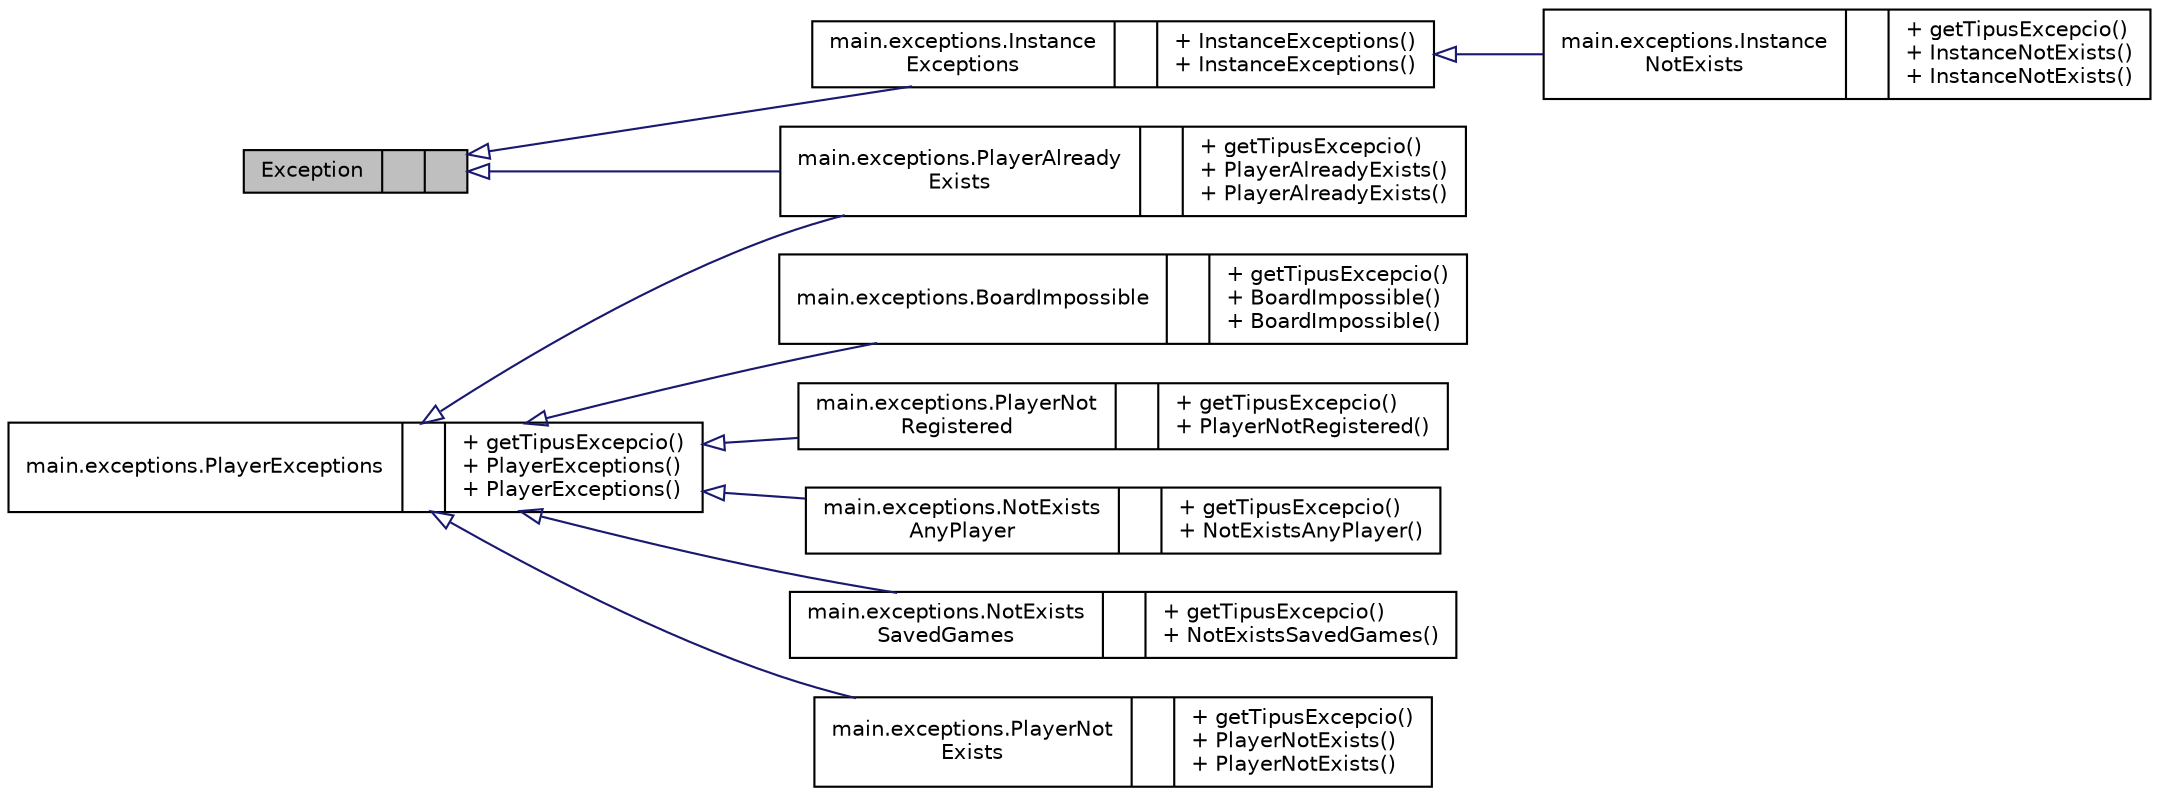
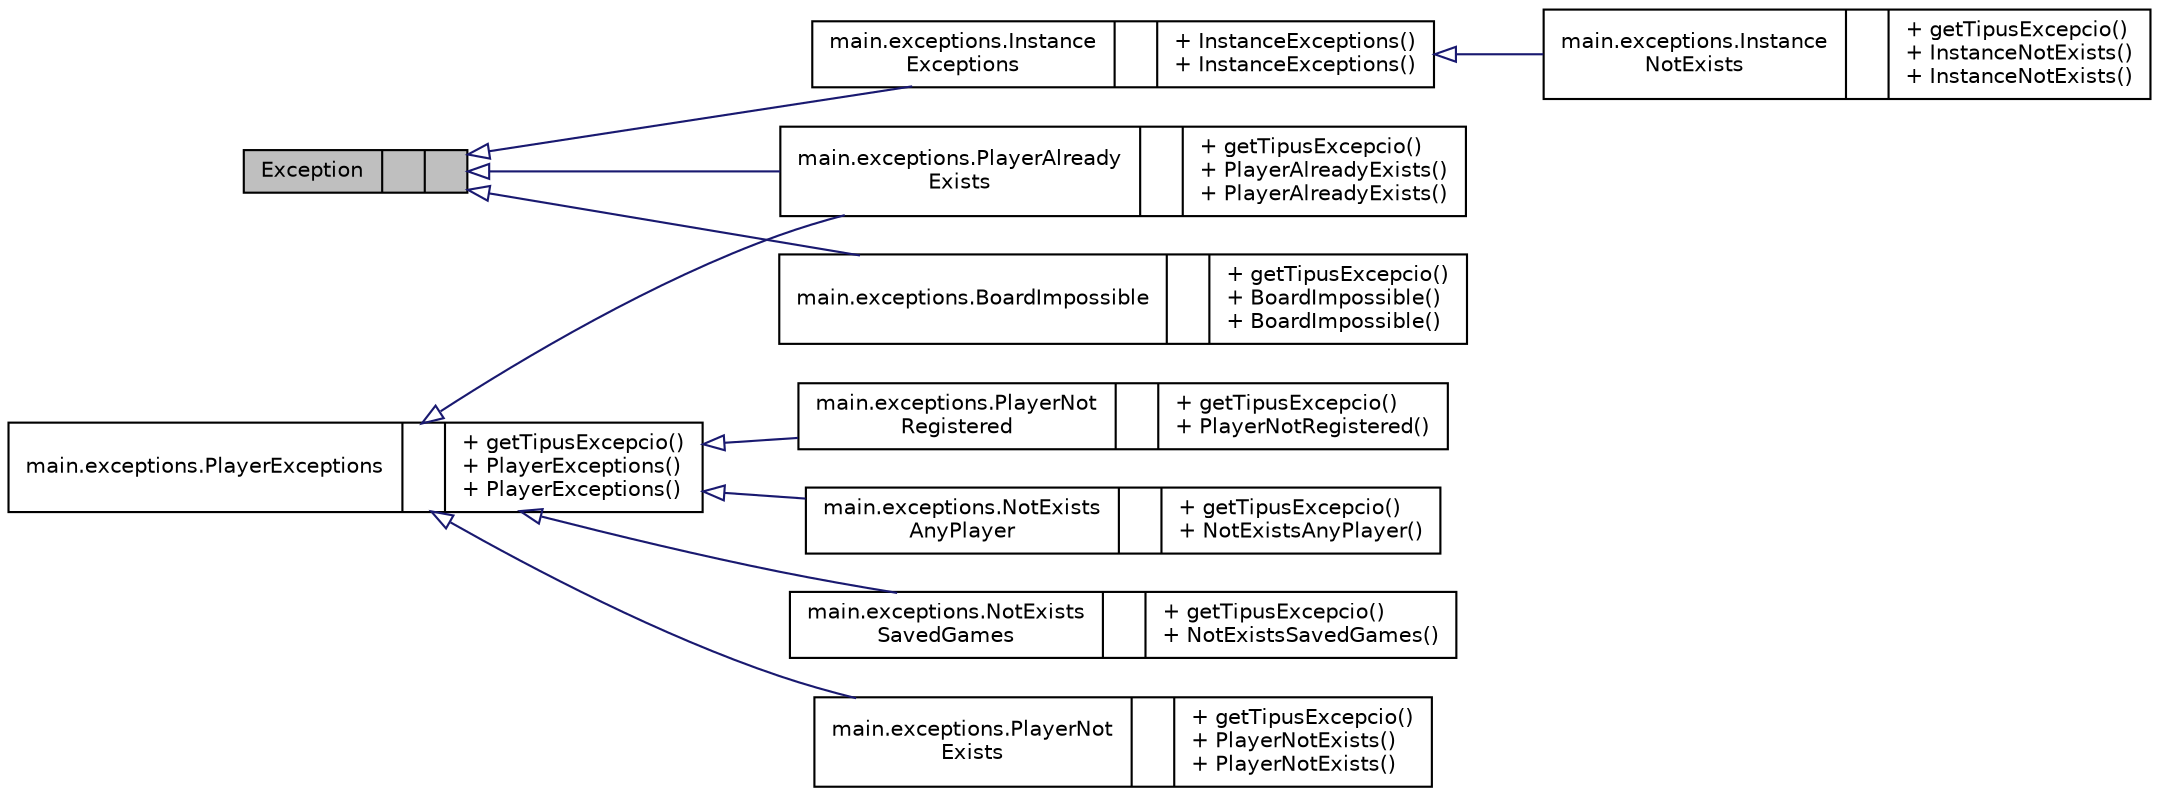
(711, 378) -> (674, 224)
